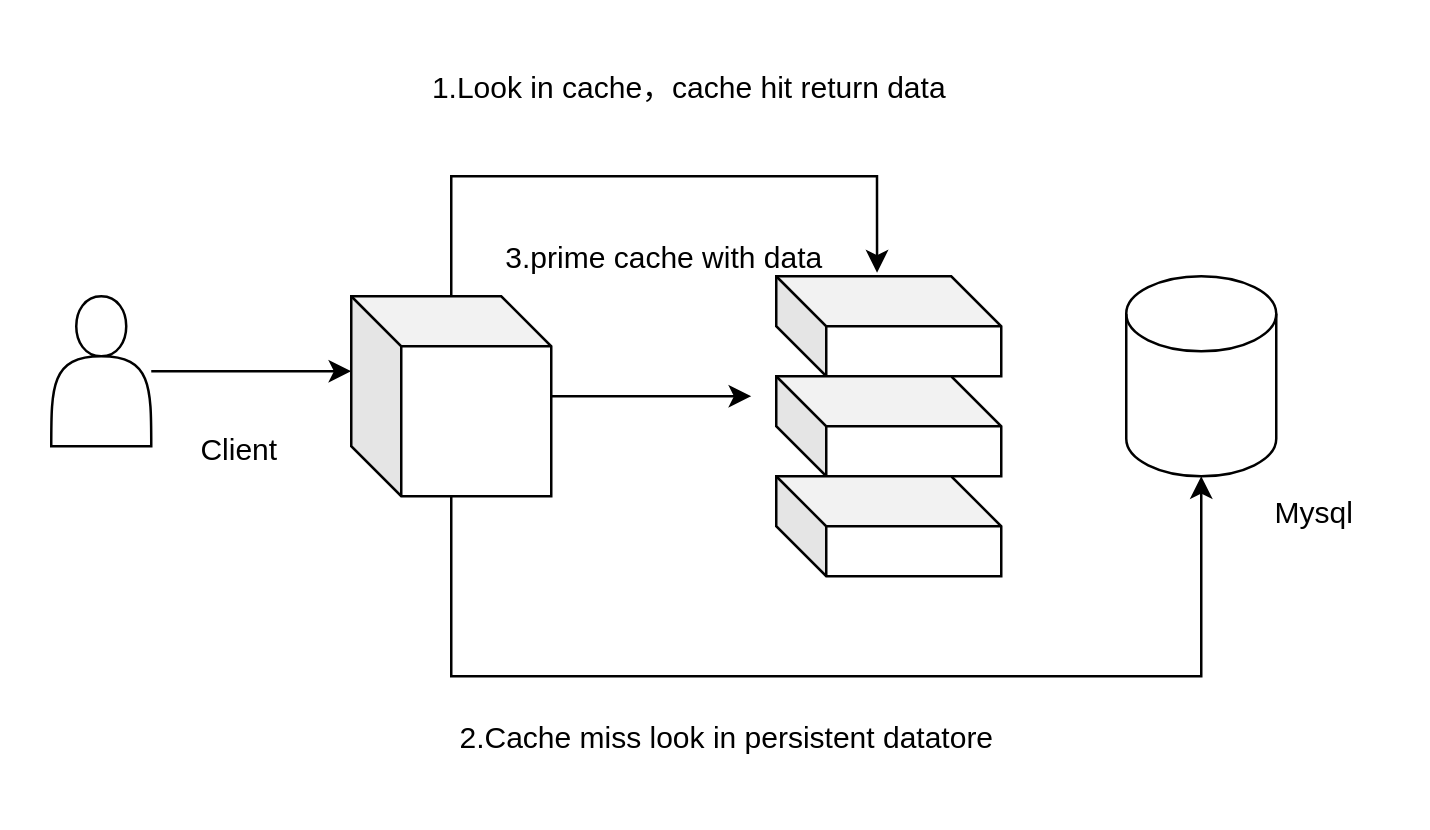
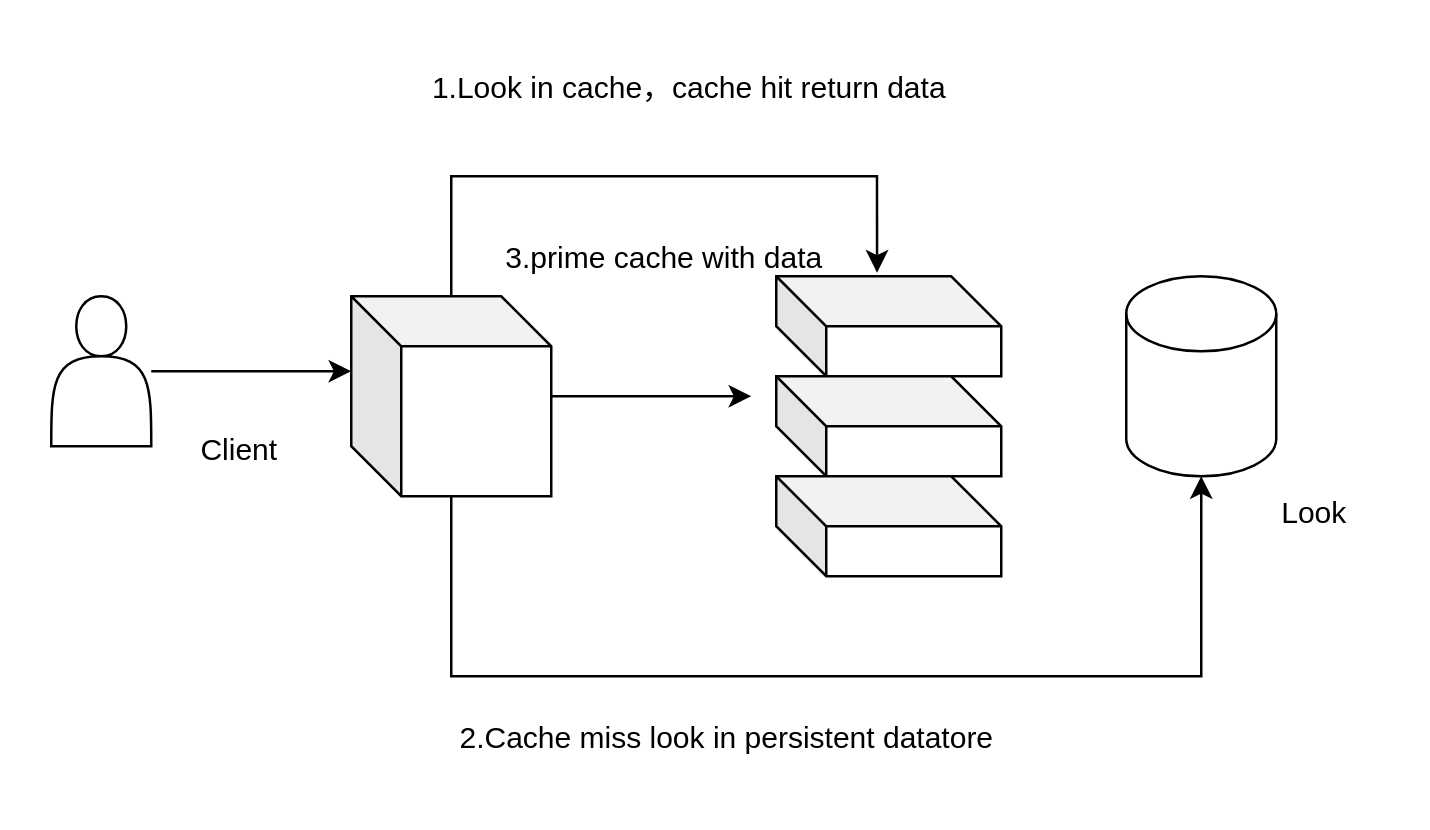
(1315, 514) -> (1315, 514)
